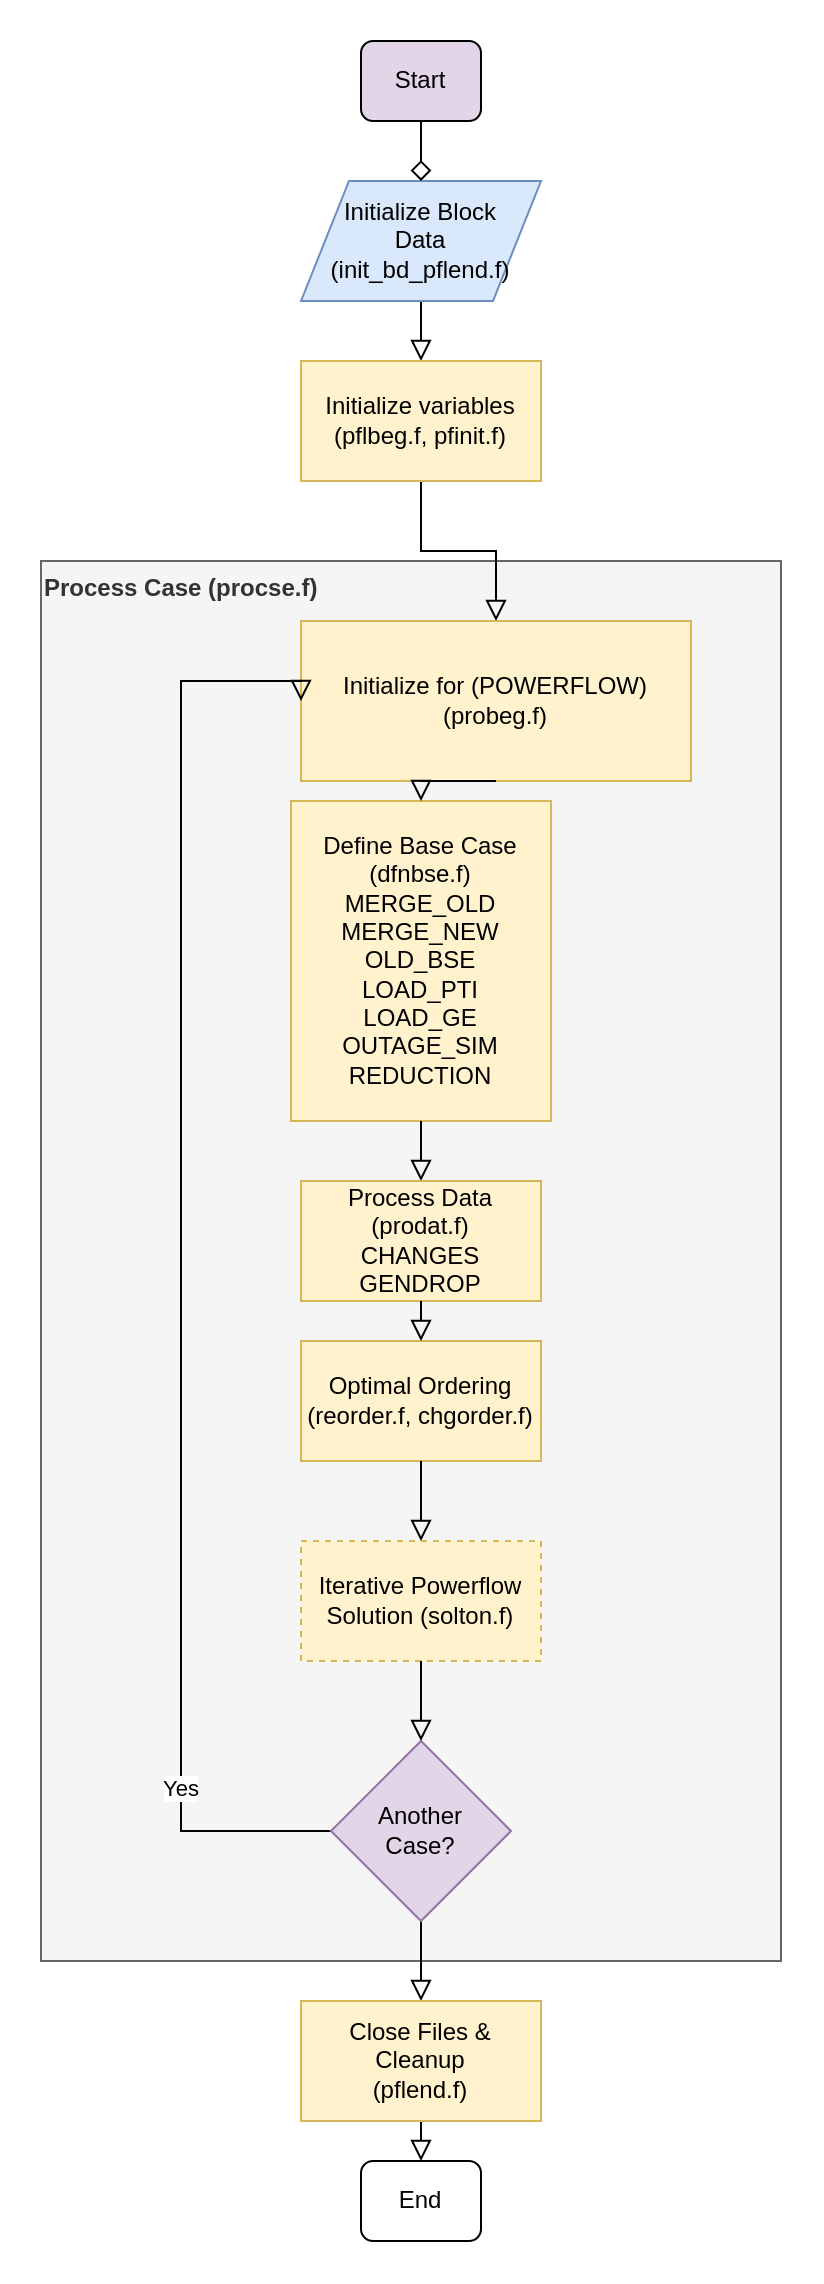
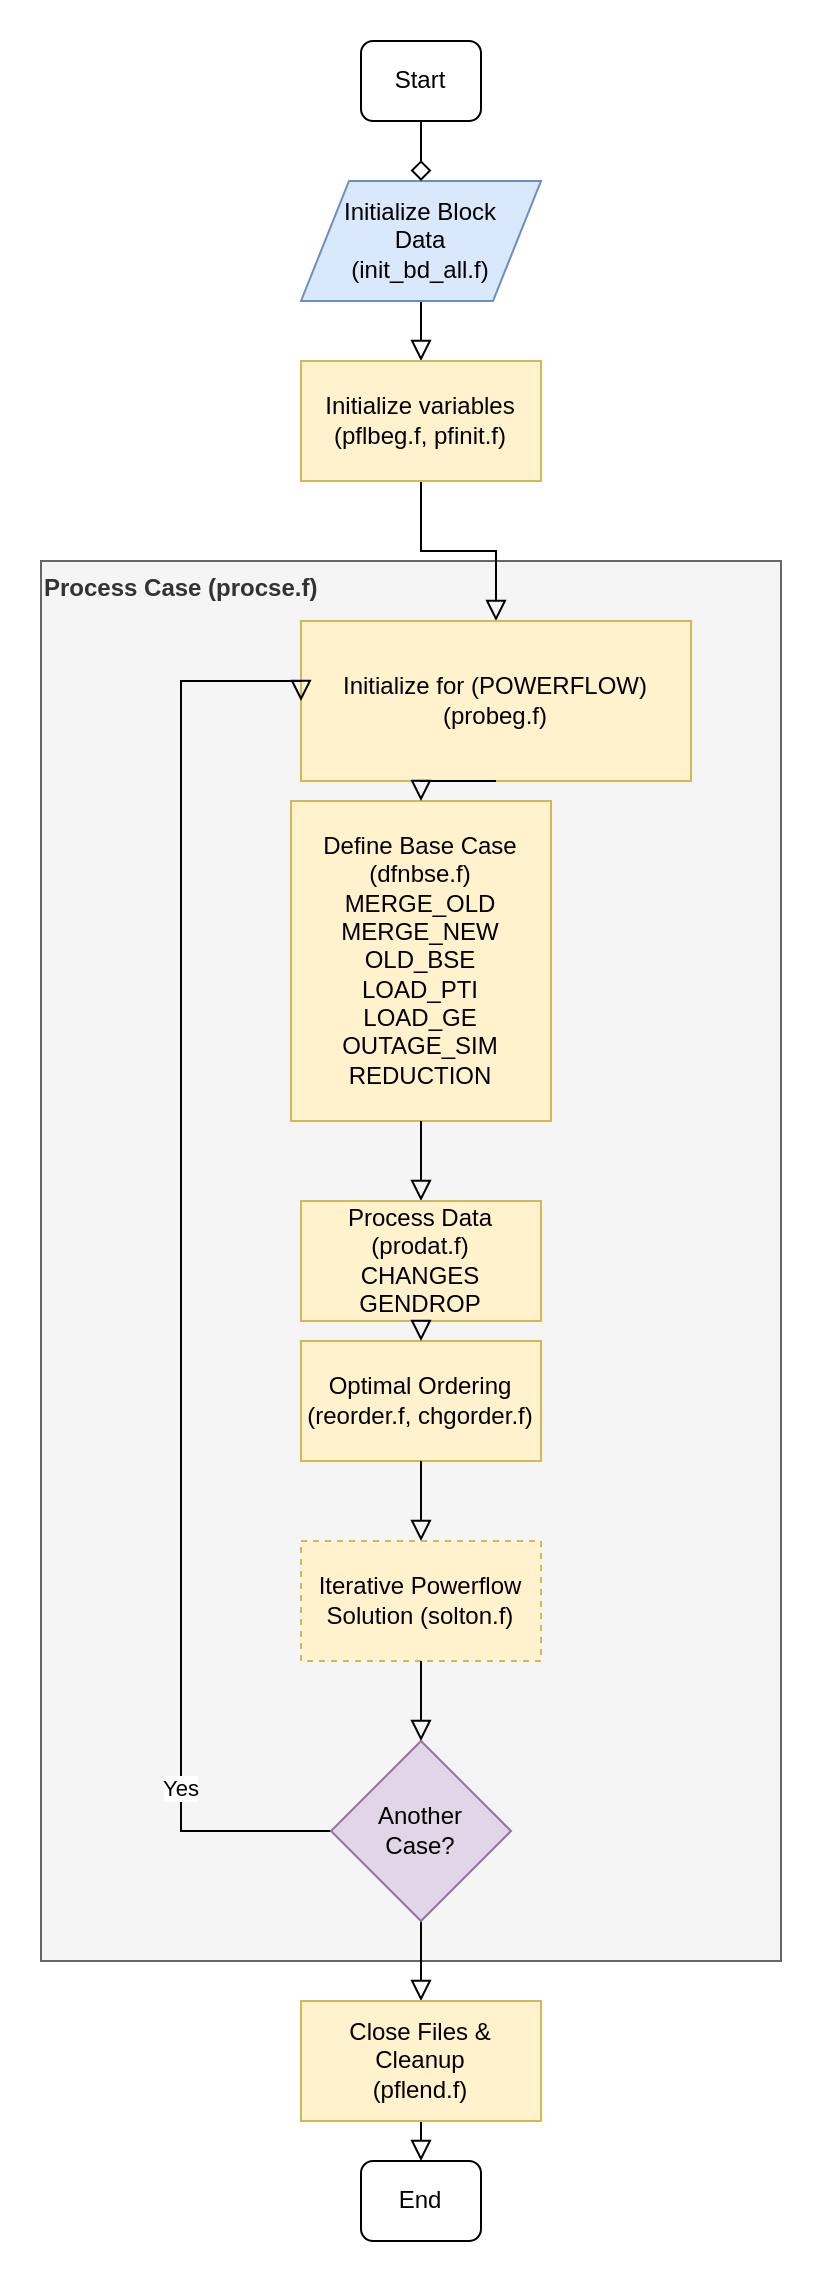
(421, 81) -> (421, 81)
(421, 241) -> (421, 241)
(421, 1241) -> (421, 1261)
